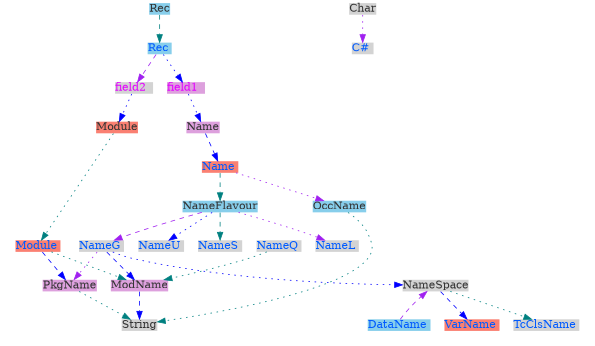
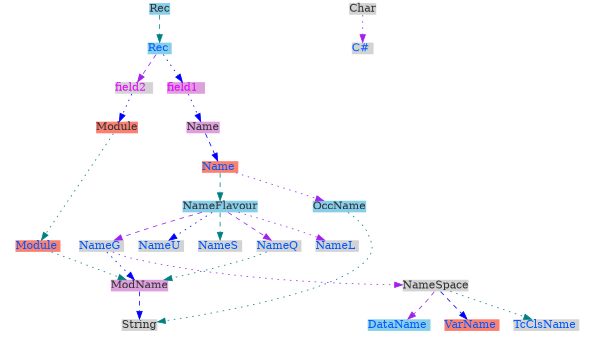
none -> (246, 224)
(118, 263) -> (118, 263)
(252, 277) -> (252, 277)
(70, 286) -> none
(410, 307) -> (425, 303)
